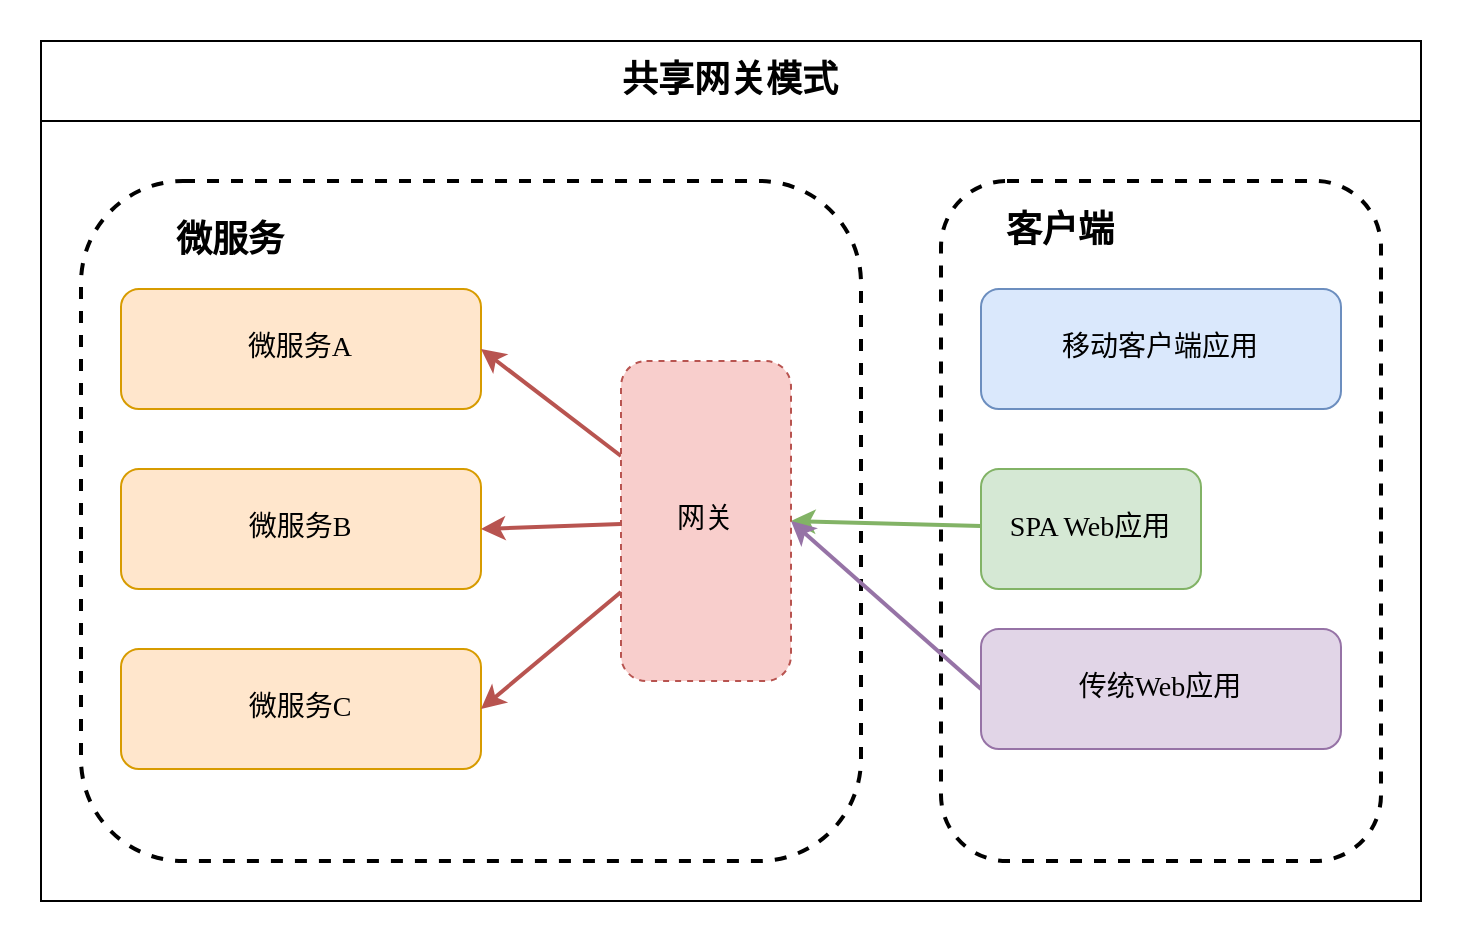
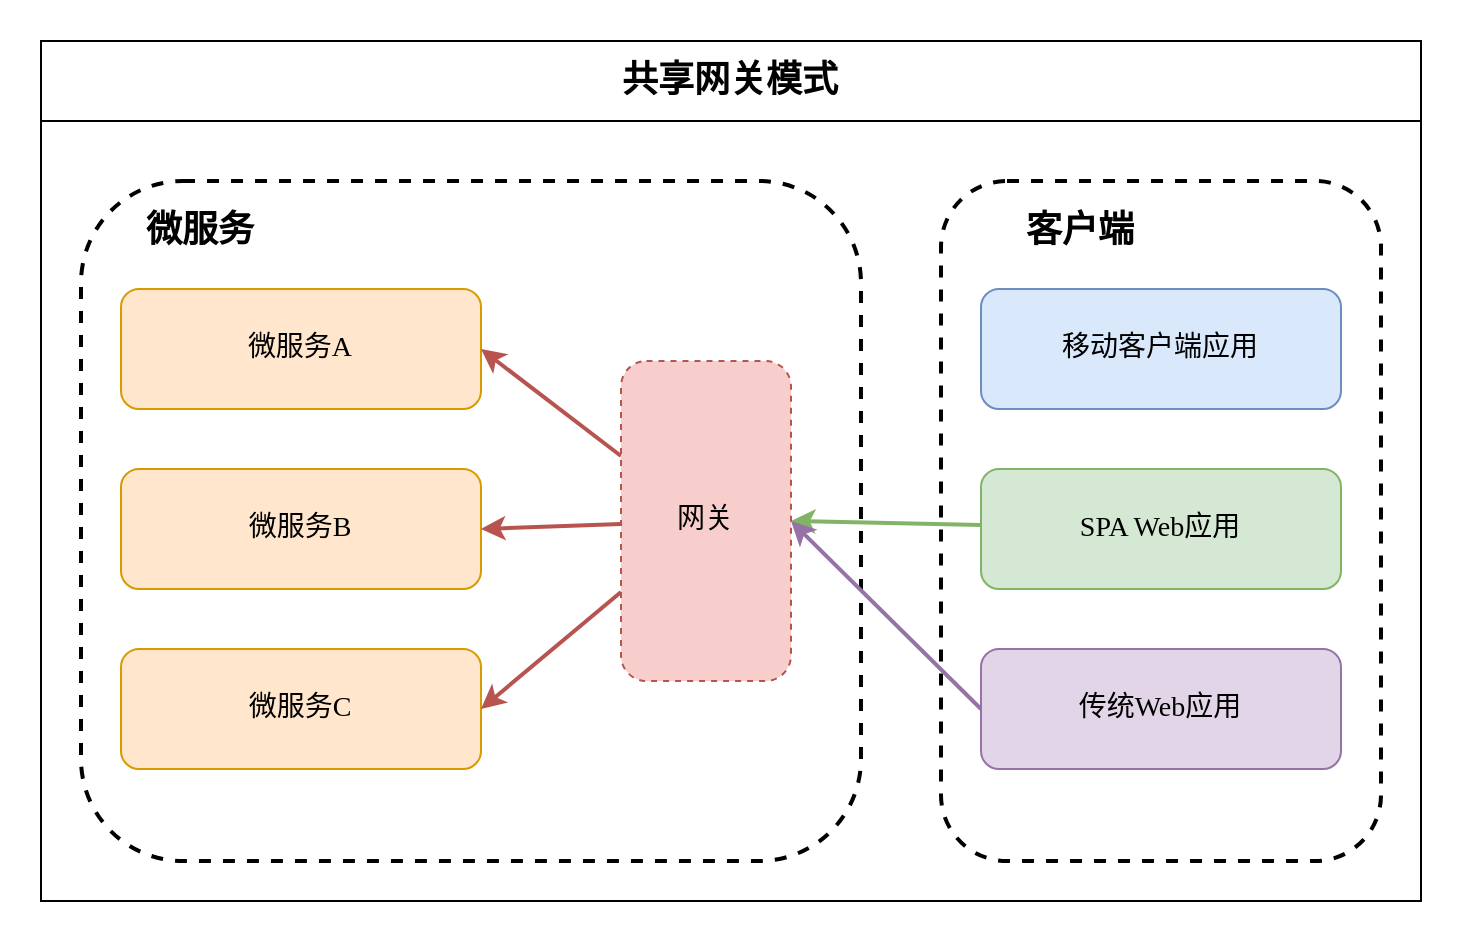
(1061, 231) -> (1081, 231)
(231, 241) -> (201, 231)
(1091, 529) -> (1161, 529)
(1161, 689) -> (1161, 709)
